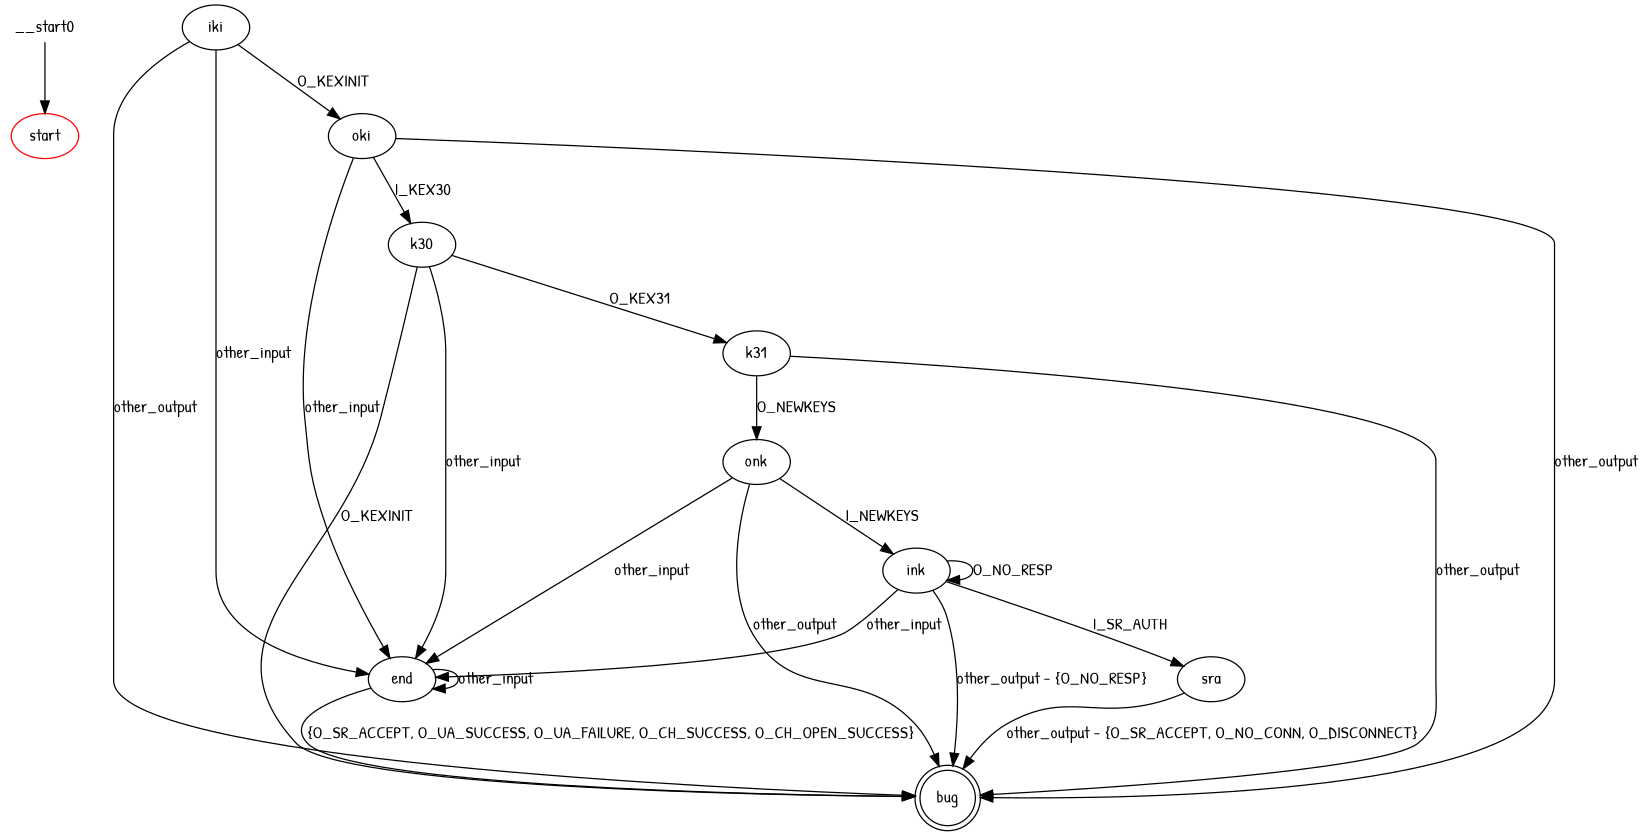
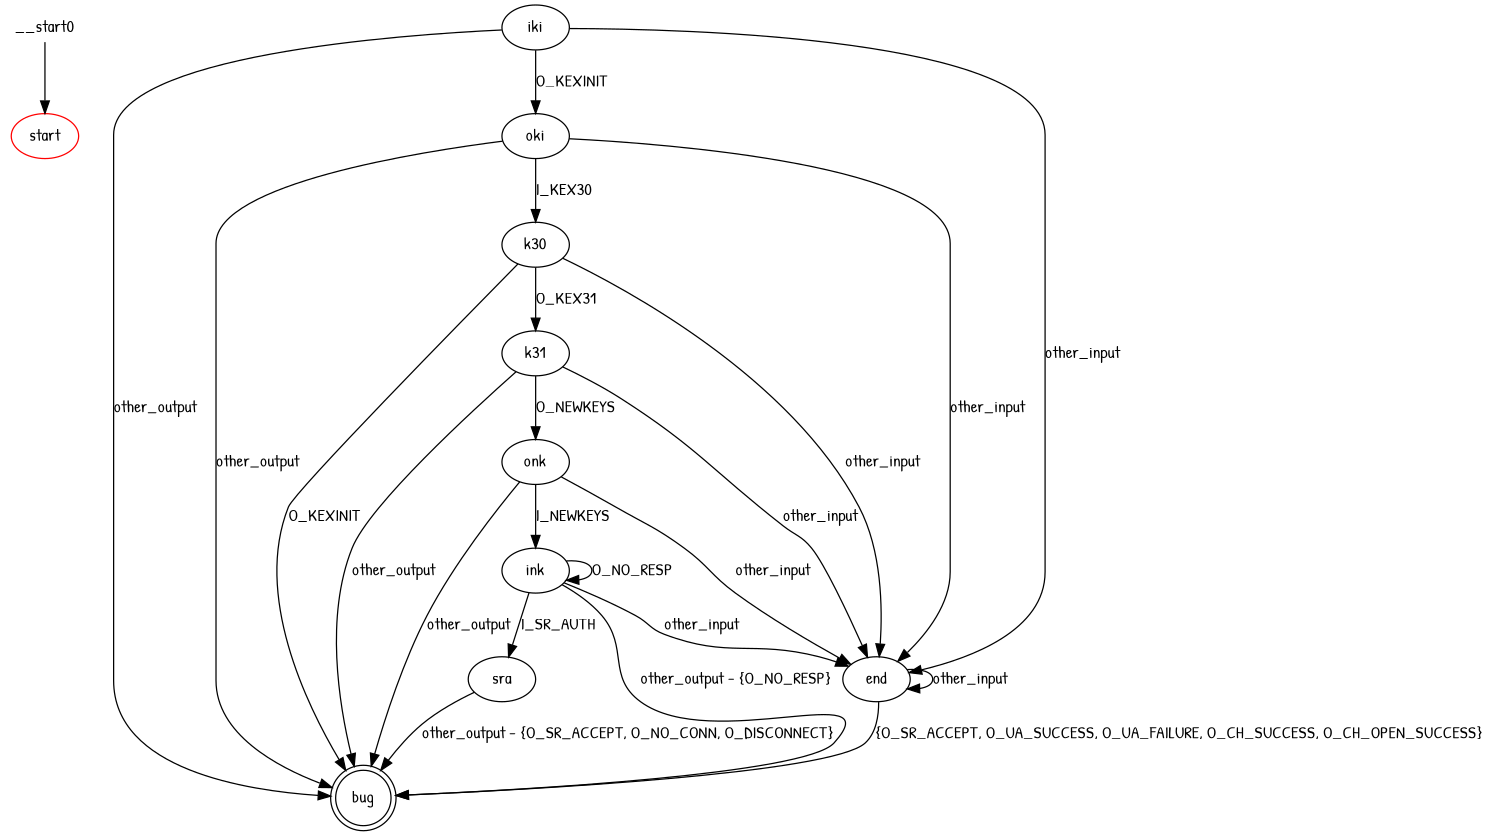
none -> (734, 486)
